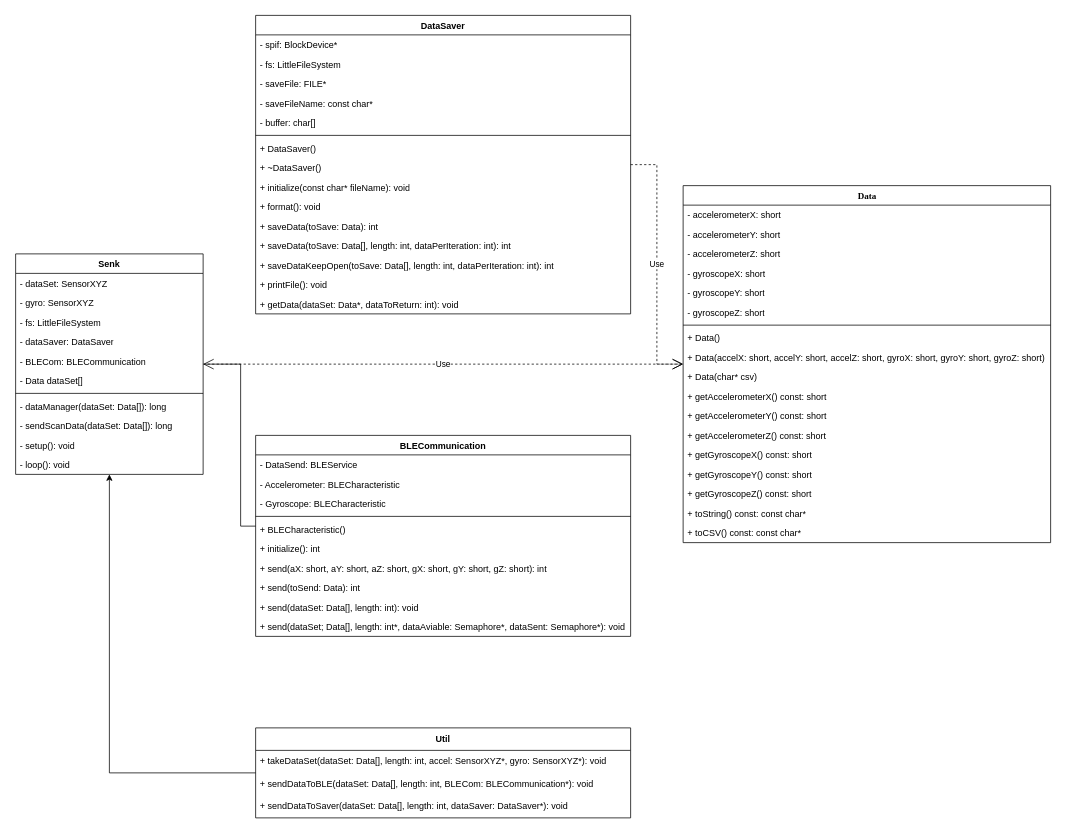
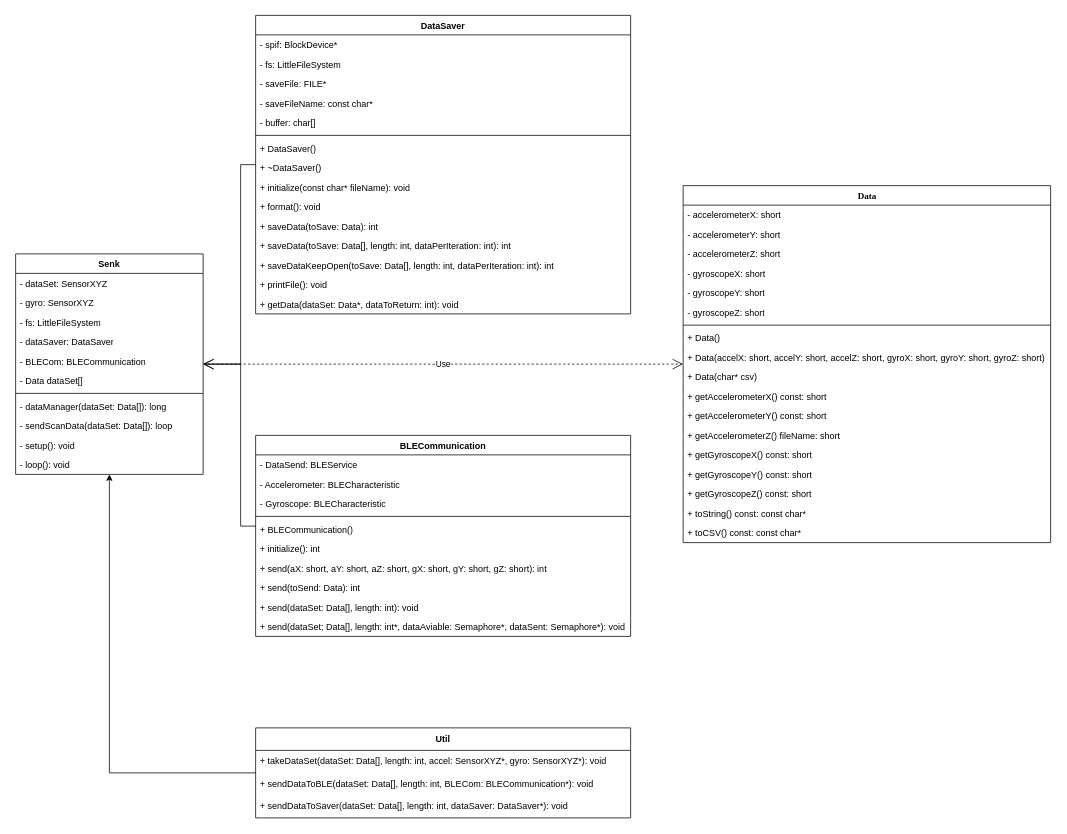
(657, 251) -> none
none -> (240, 257)
(106, 427) -> (106, 427)
(767, 436) -> (772, 436)
(309, 530) -> (307, 530)
